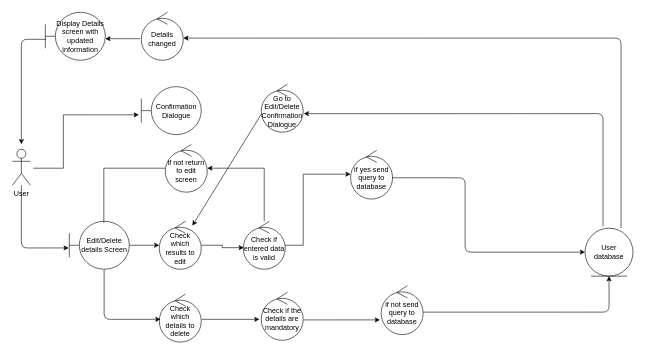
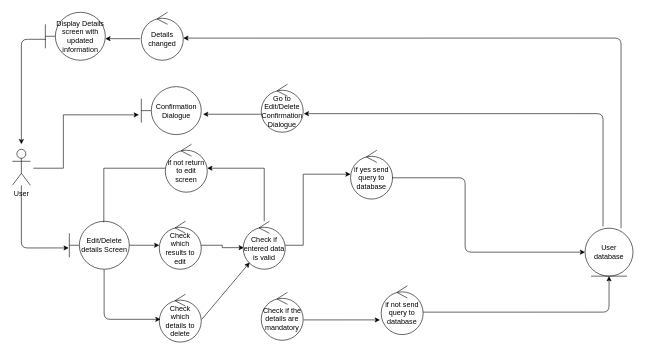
(229, 166) -> (260, 114)
(251, 320) -> (225, 293)
